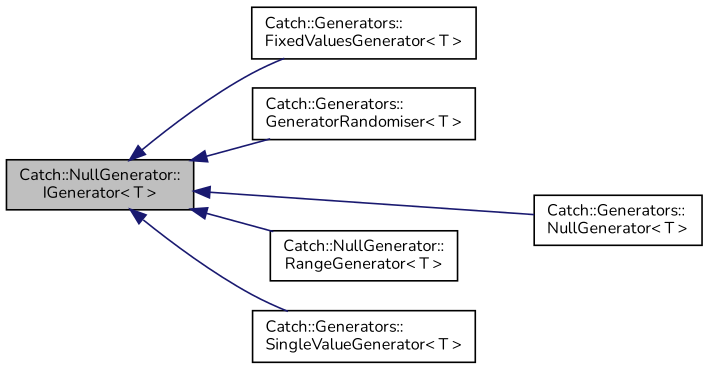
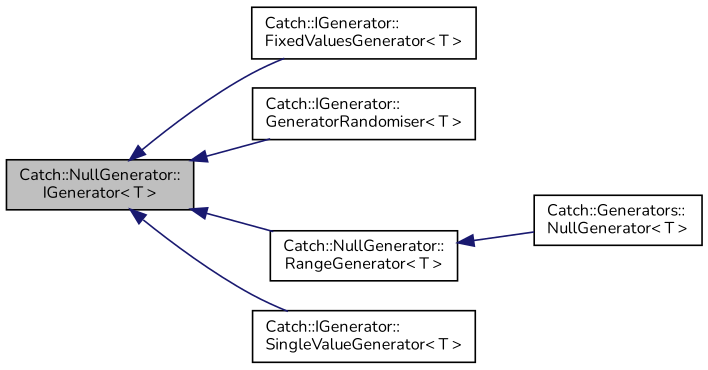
(364, 33) -> (364, 33)
(364, 114) -> (364, 114)
(372, 203) -> (504, 236)
(364, 336) -> (364, 336)
